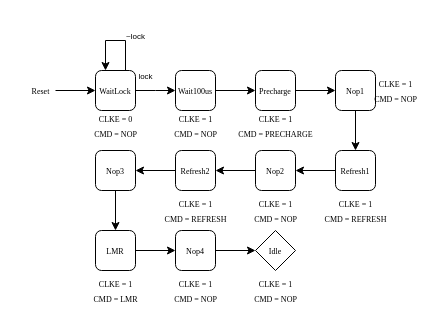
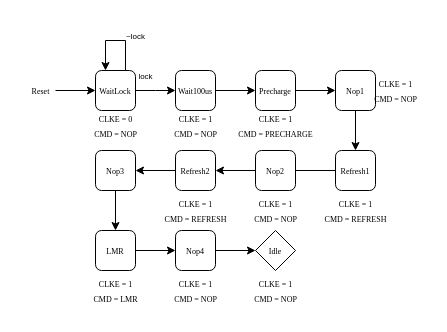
(303, 171) -> (301, 171)
